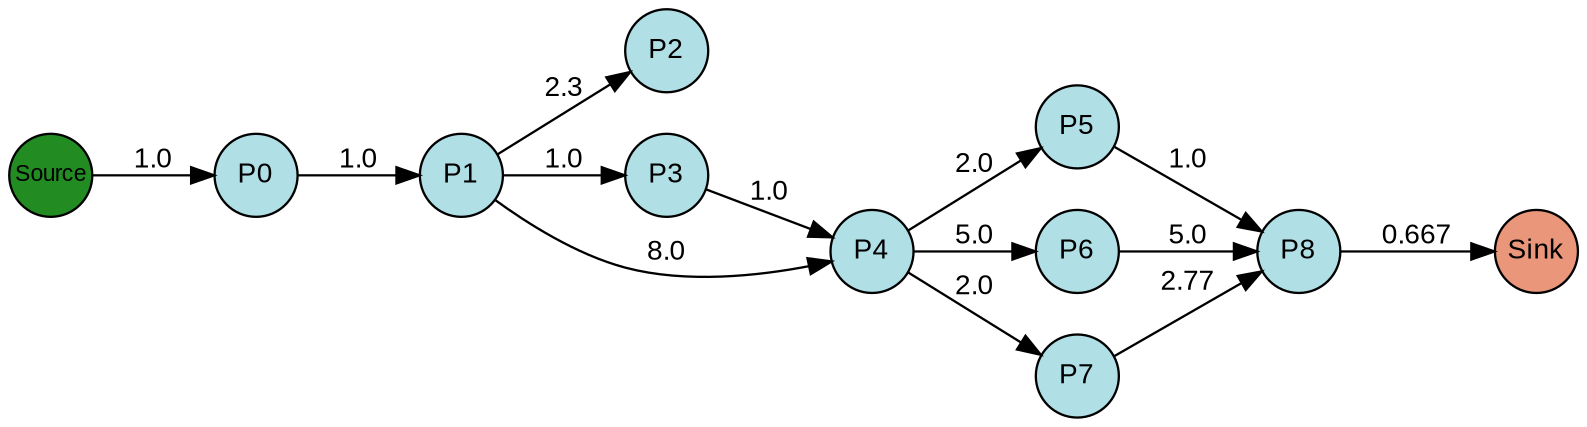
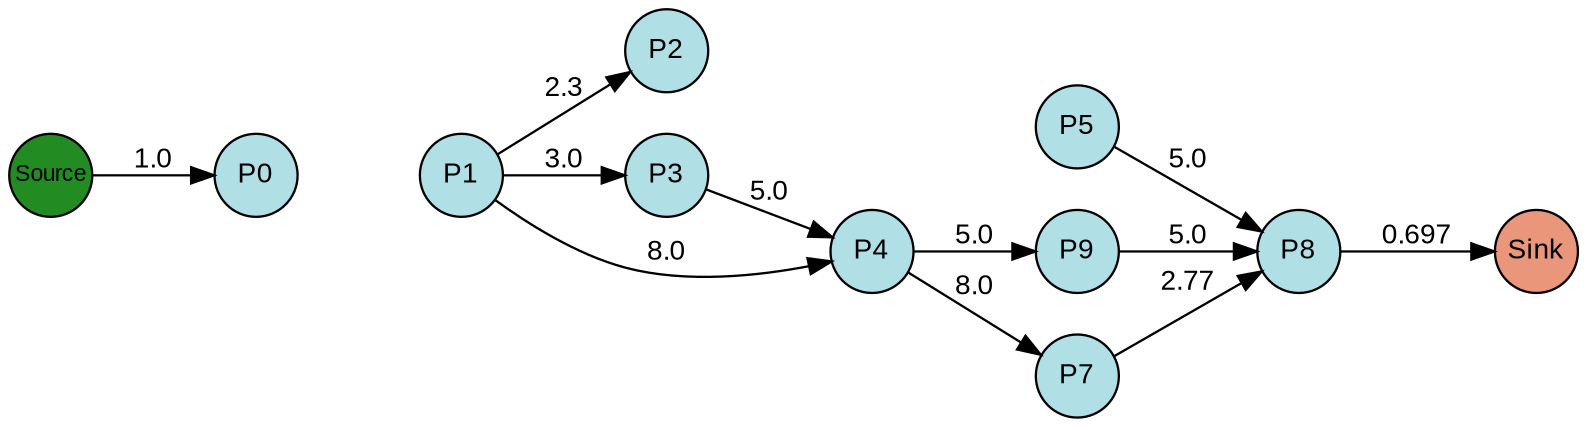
(564, 160) -> (564, 160)
(1188, 160) -> (1188, 160)
(347, 175) -> none
(769, 193) -> (769, 193)
(965, 195) -> none
(1418, 236) -> (1418, 236)
(1077, 251) -> (1077, 251)
(975, 287) -> (975, 287)
